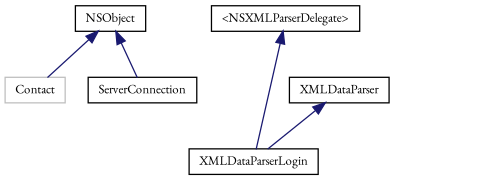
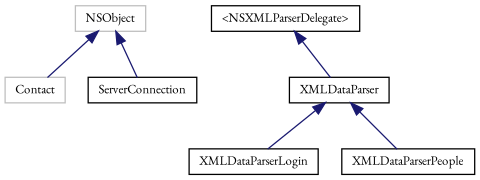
(111, 19) -> (111, 19)
(268, 97) -> (316, 59)
none -> (408, 162)
